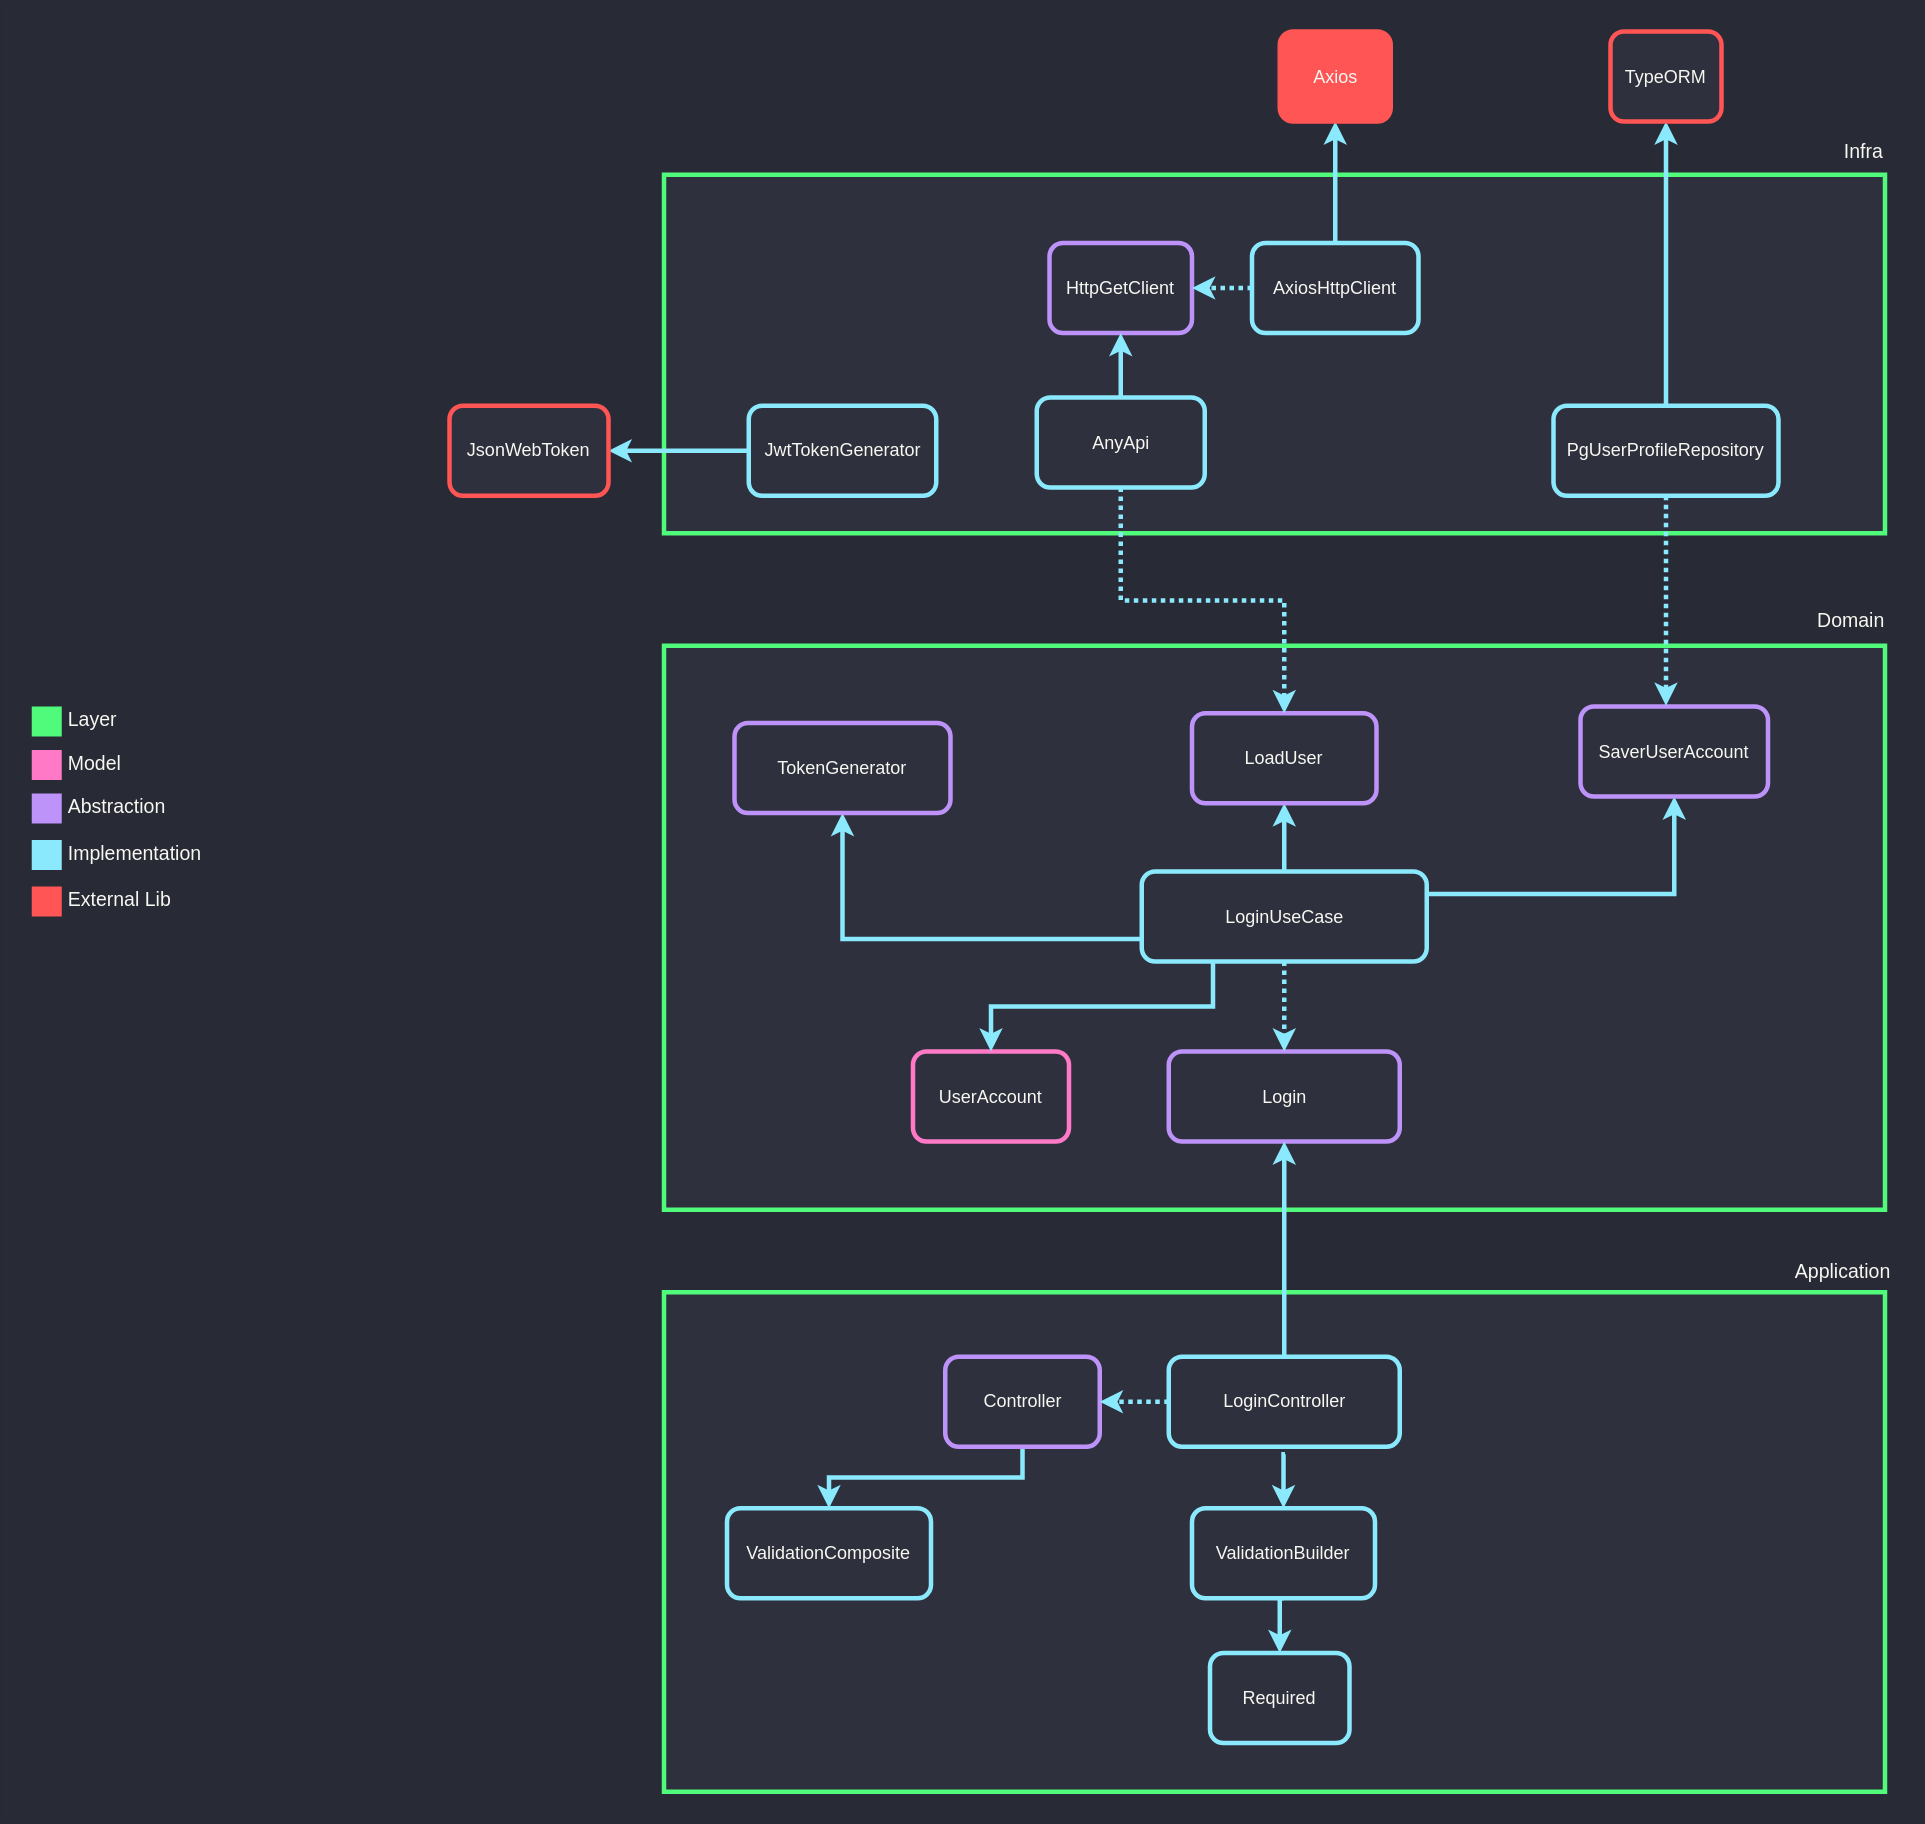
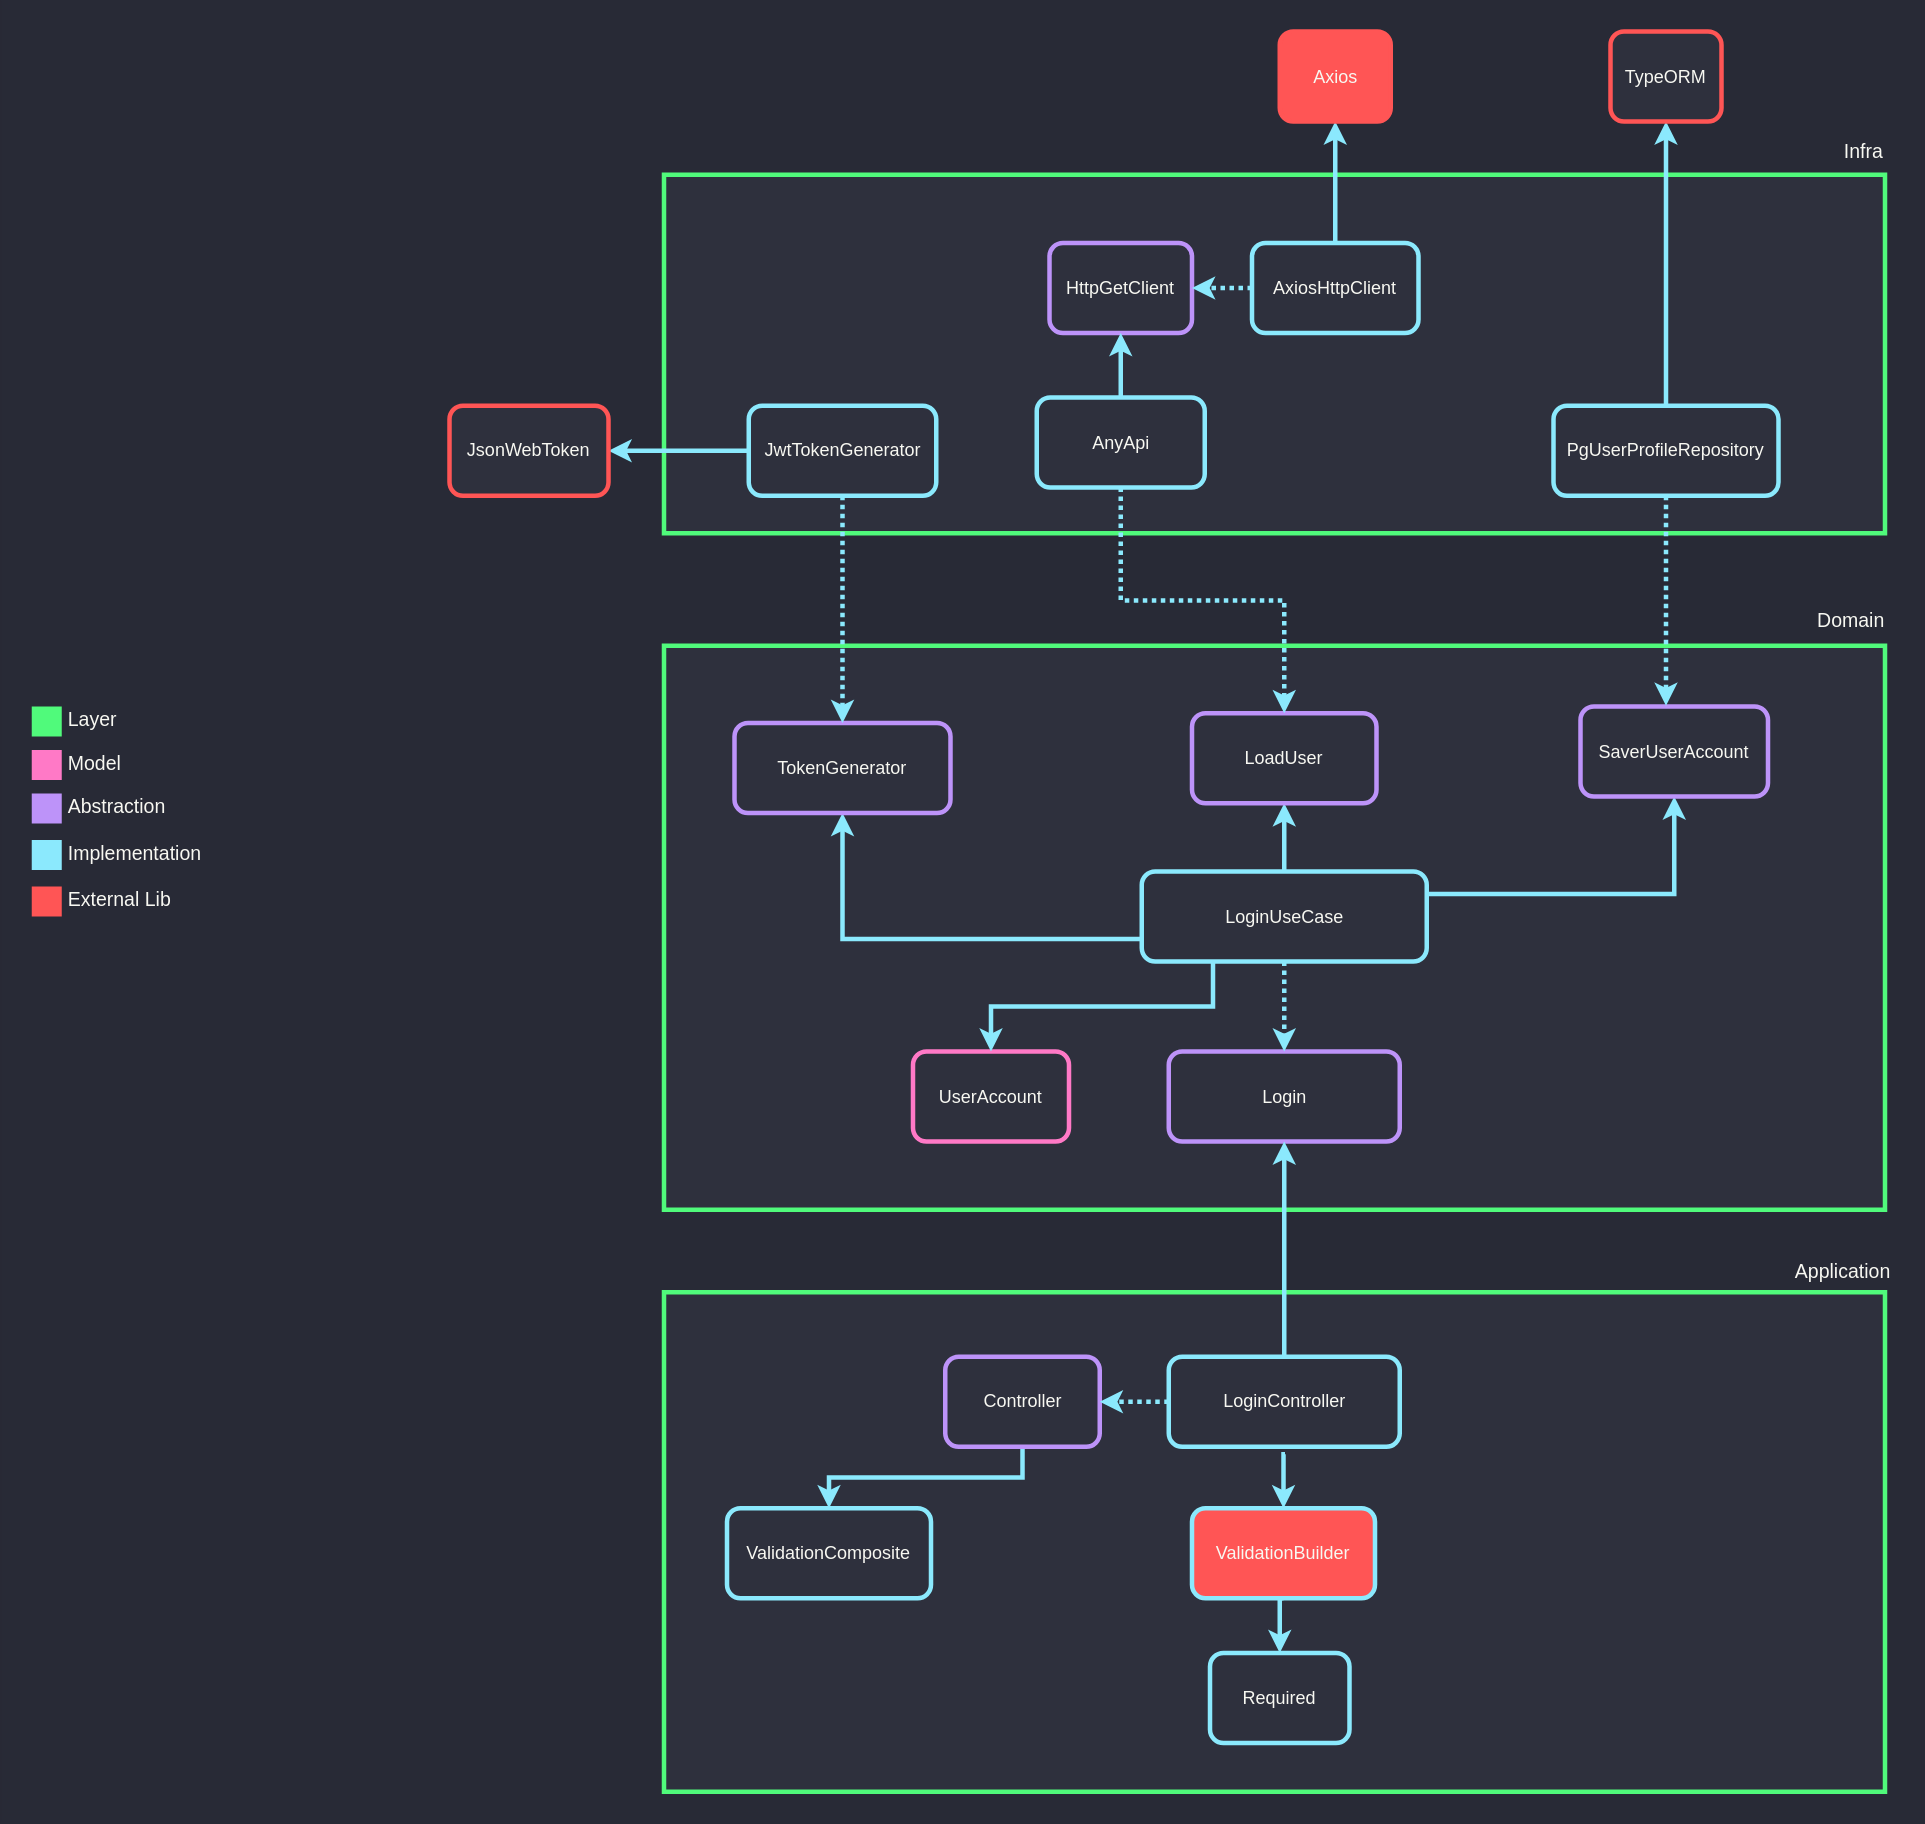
none -> (842, 602)
(1283, 1553) -> (1283, 1553)
